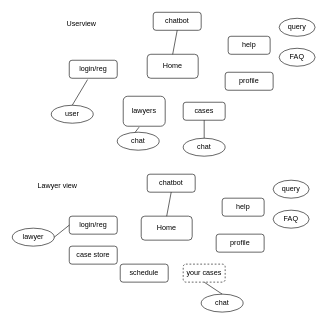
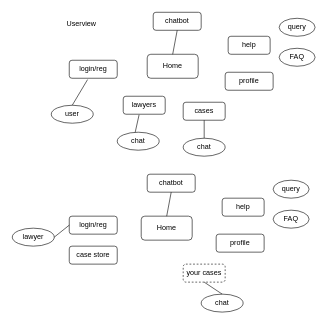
(144, 111) -> (144, 105)
(57, 186) -> none
(144, 273) -> none
